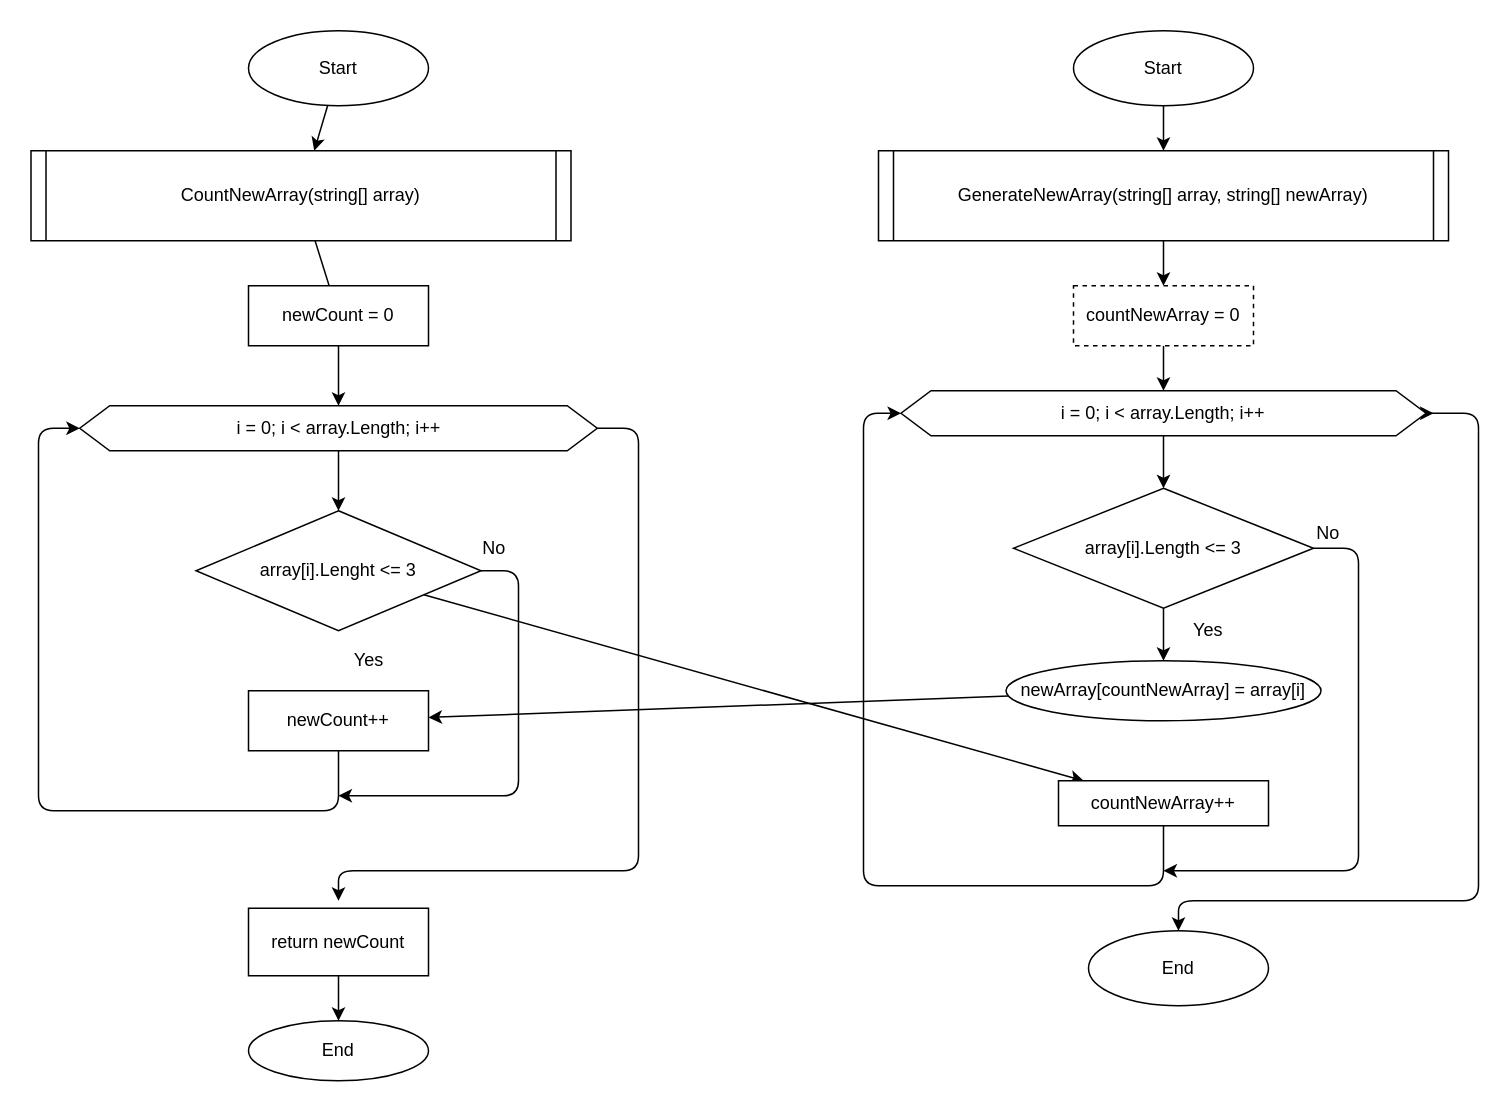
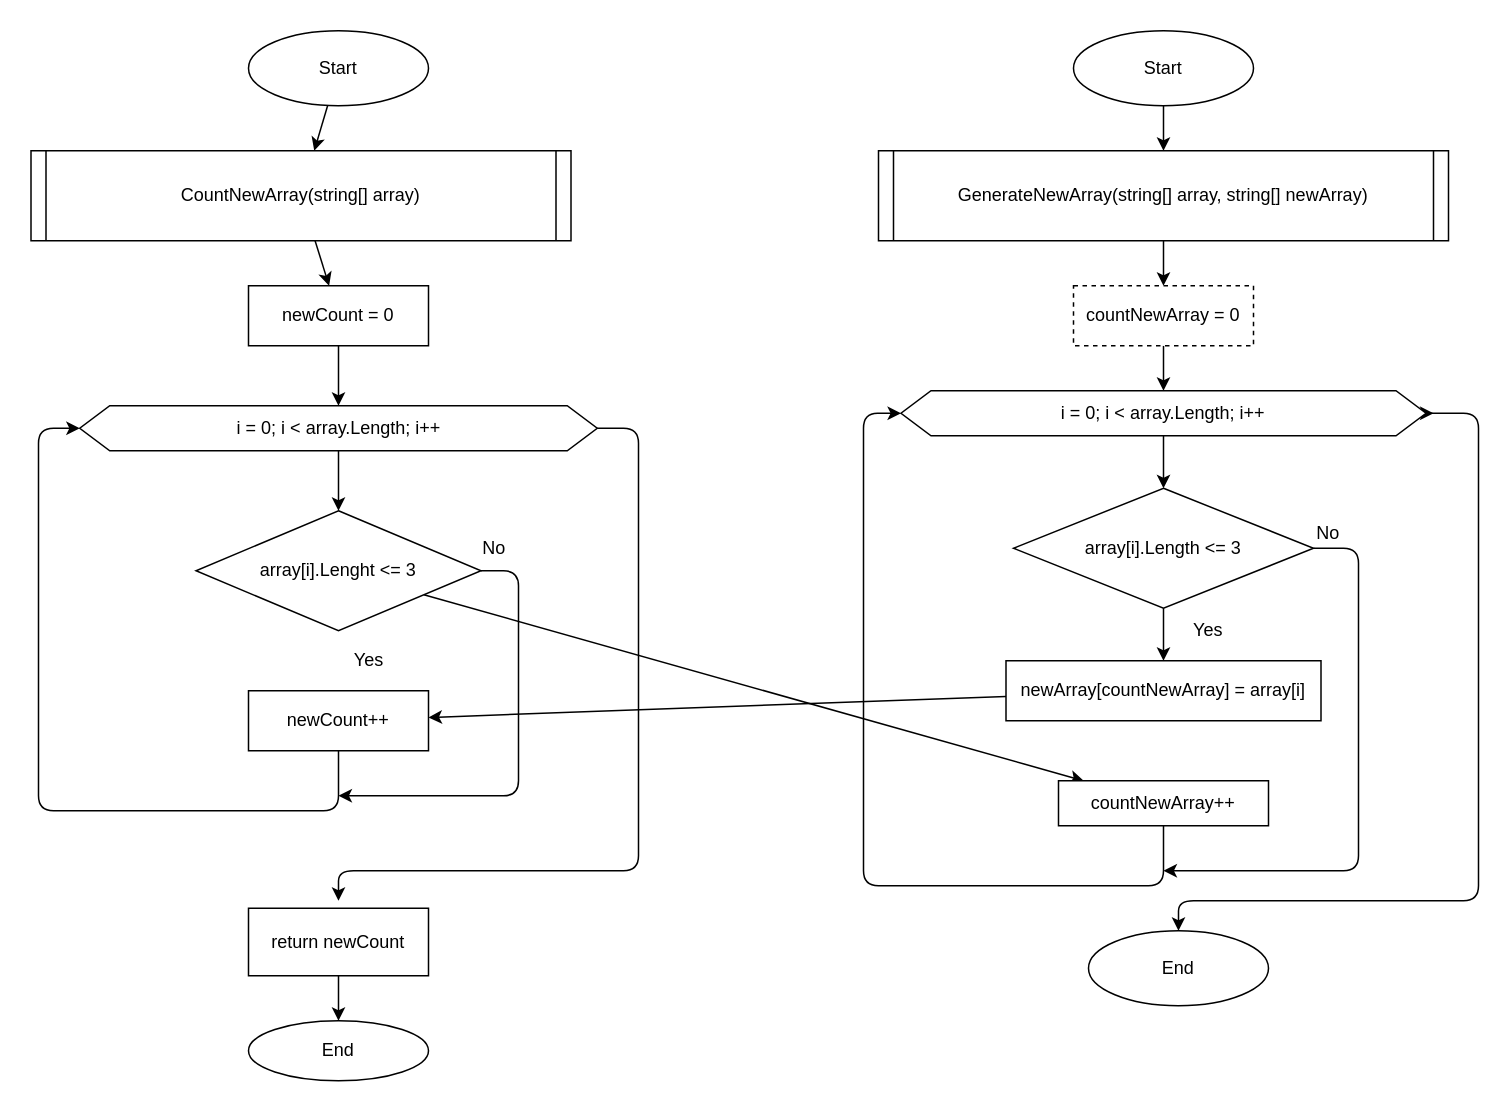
(326, 278) -> (325, 274)
(1163, 691) -> (1163, 691)
